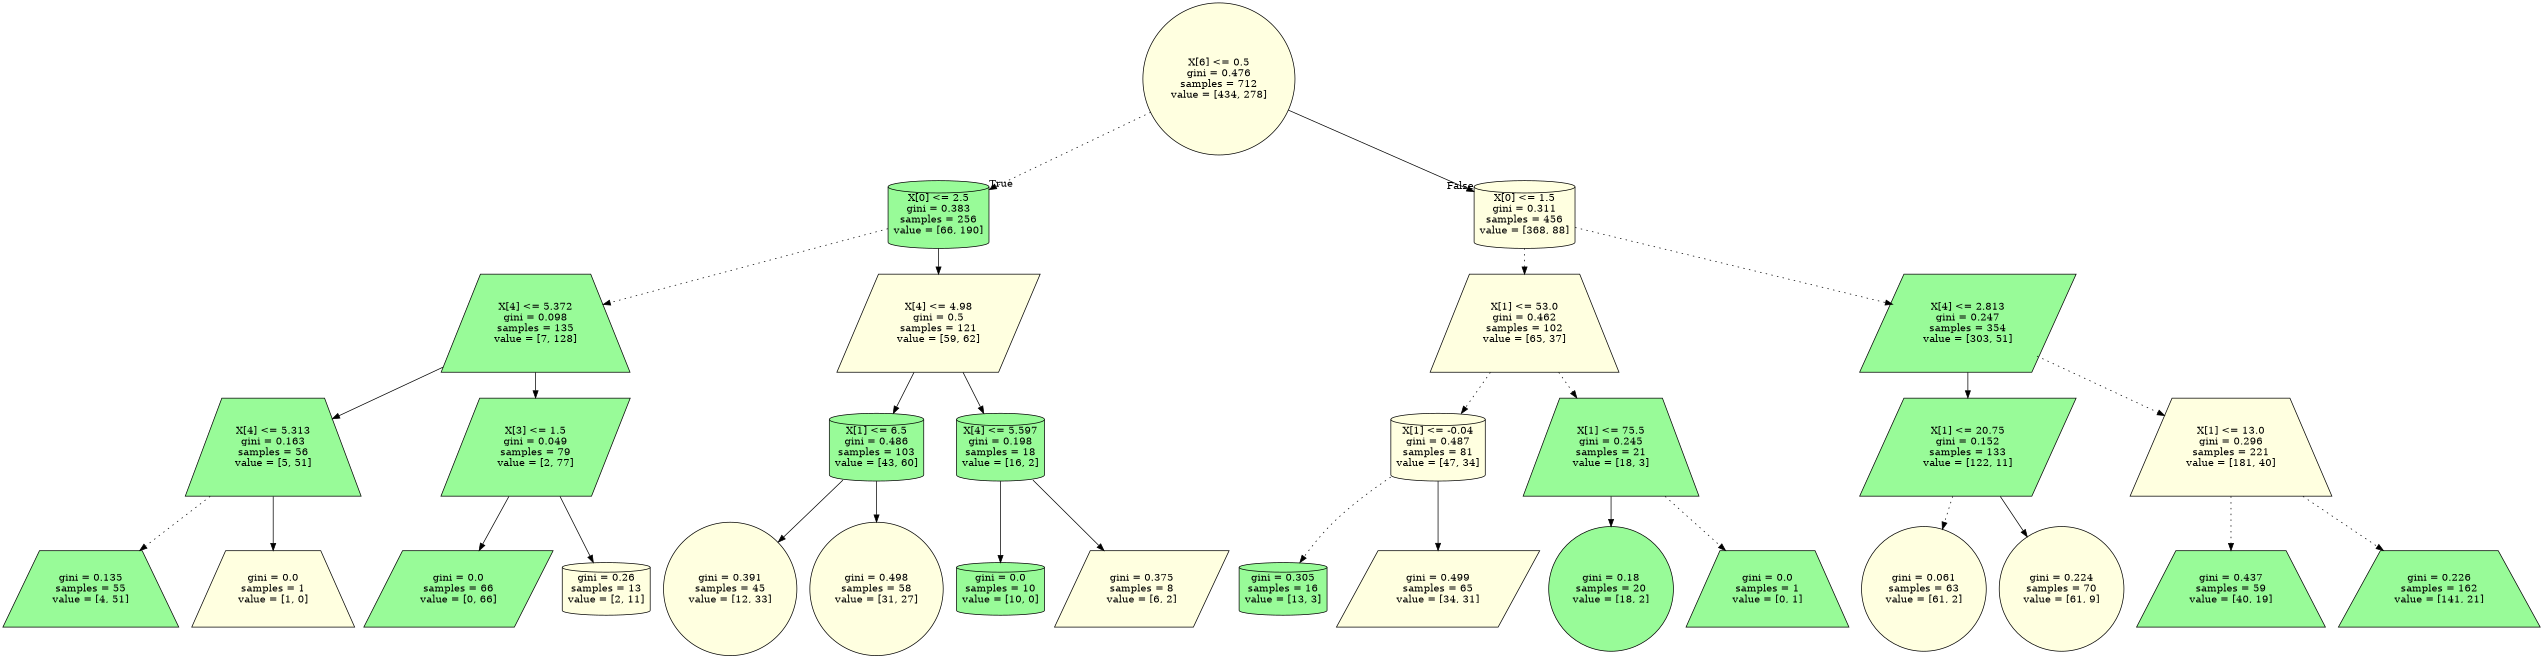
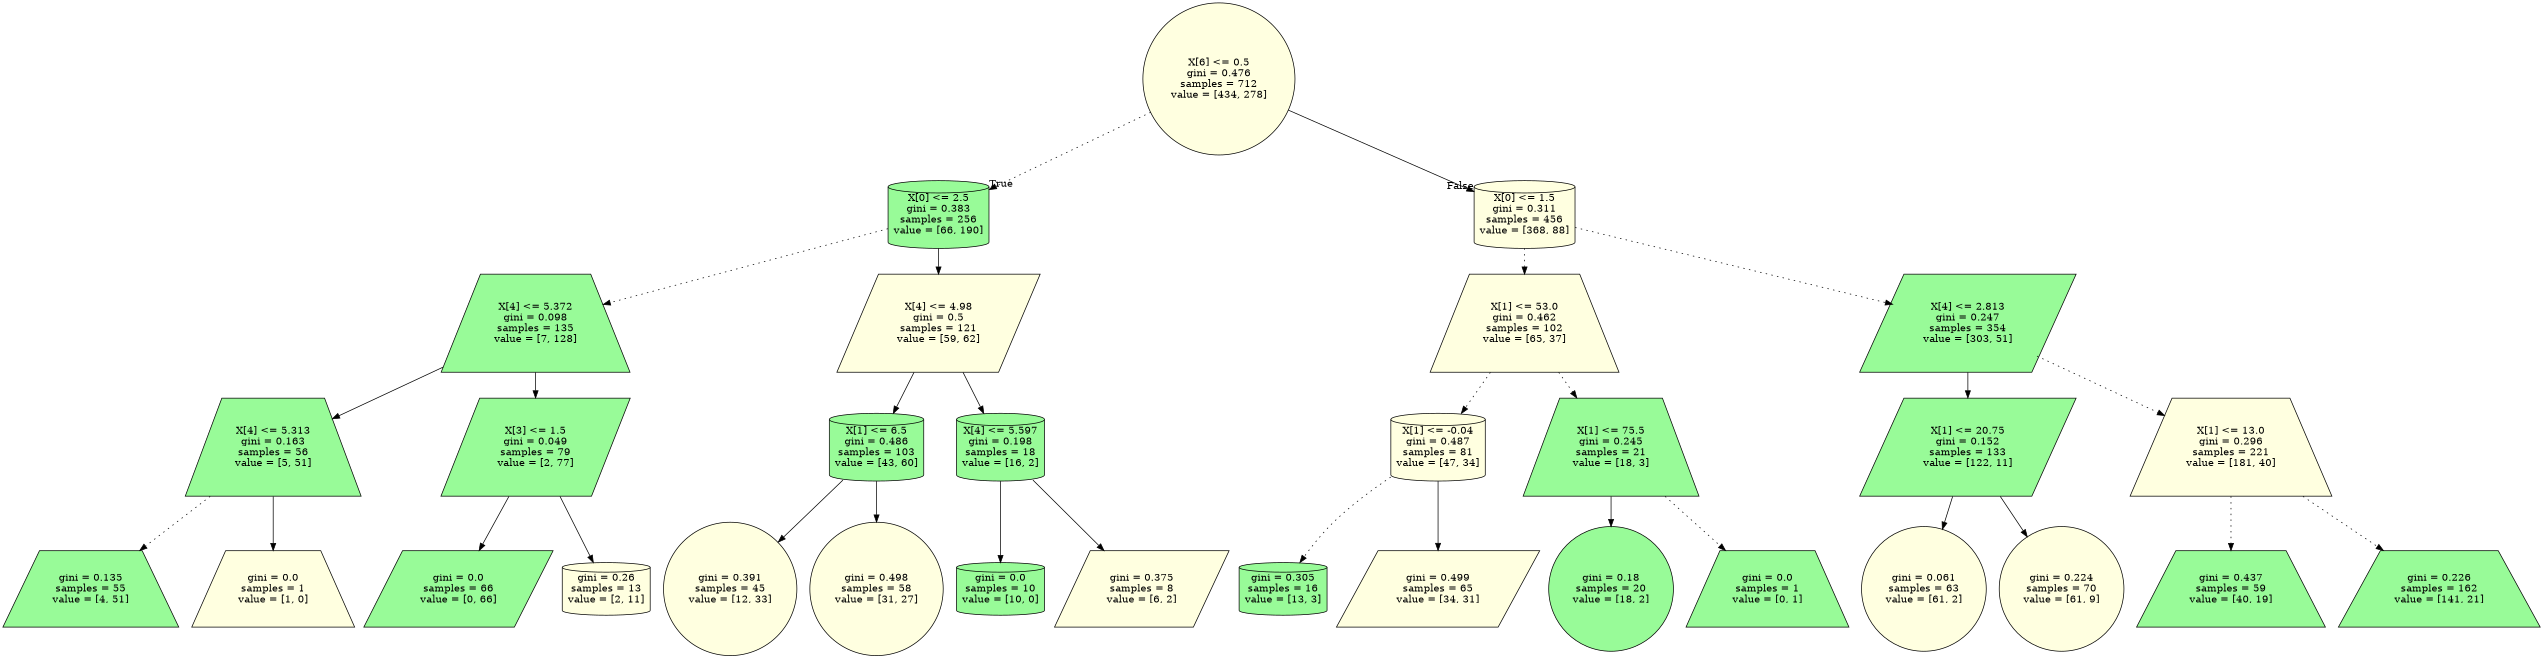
(1949, 509) -> (1949, 509)
